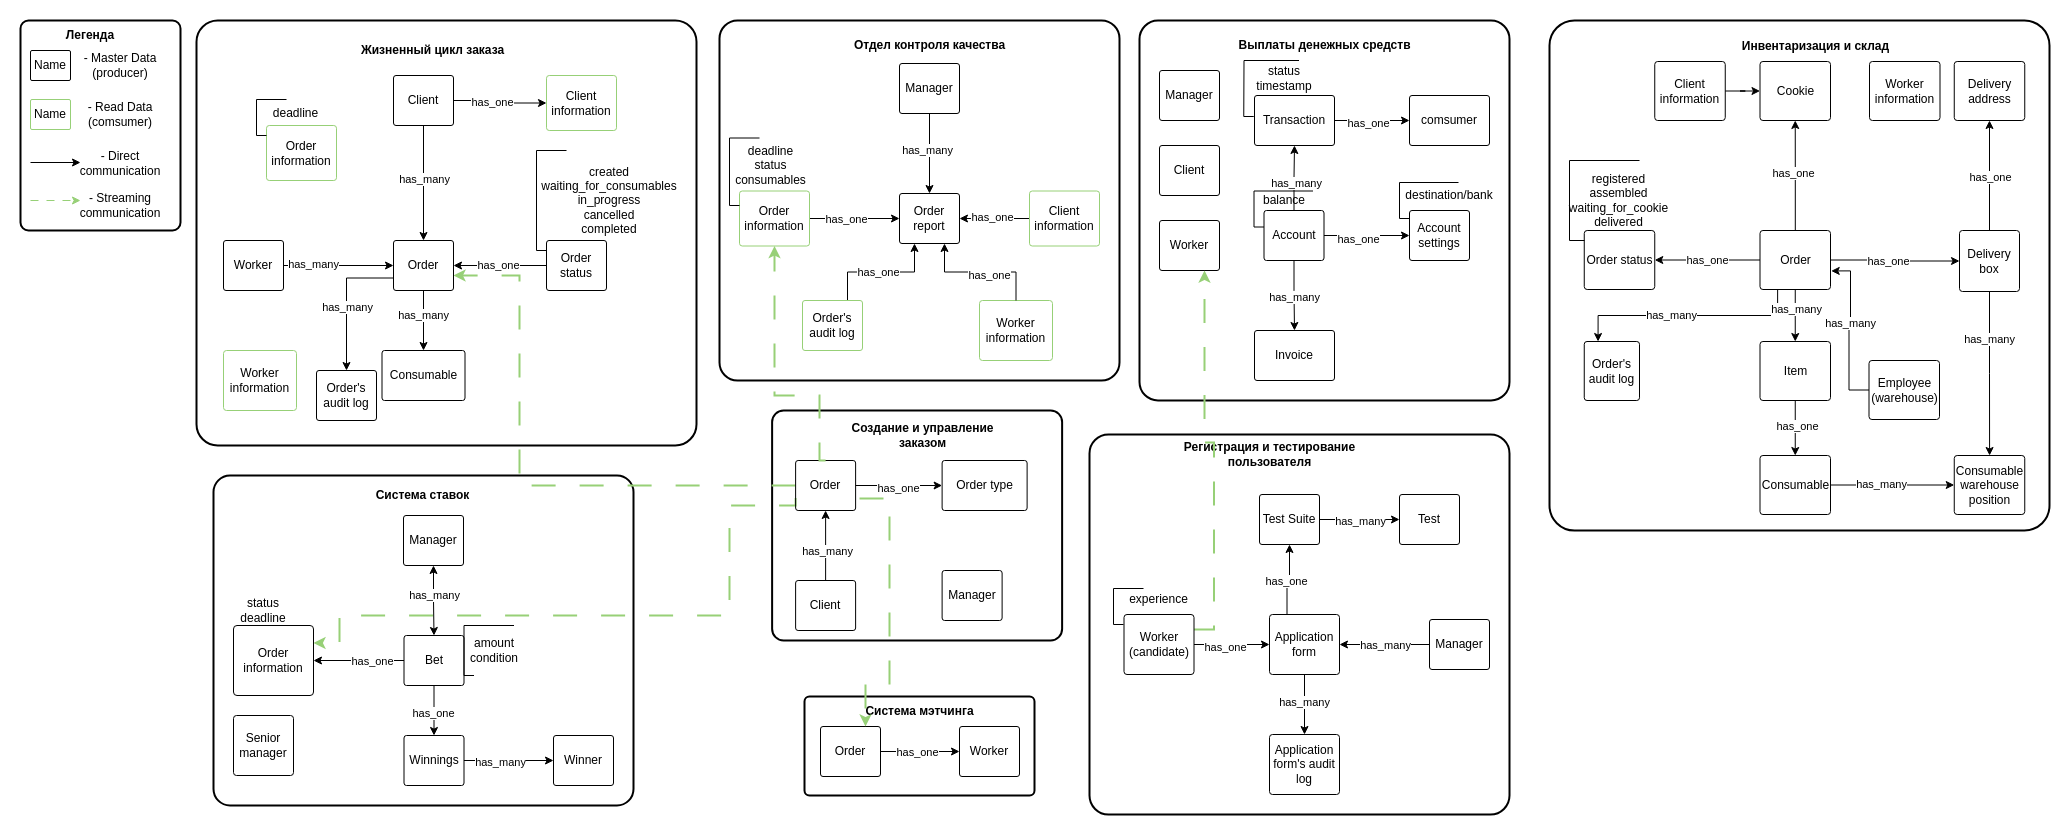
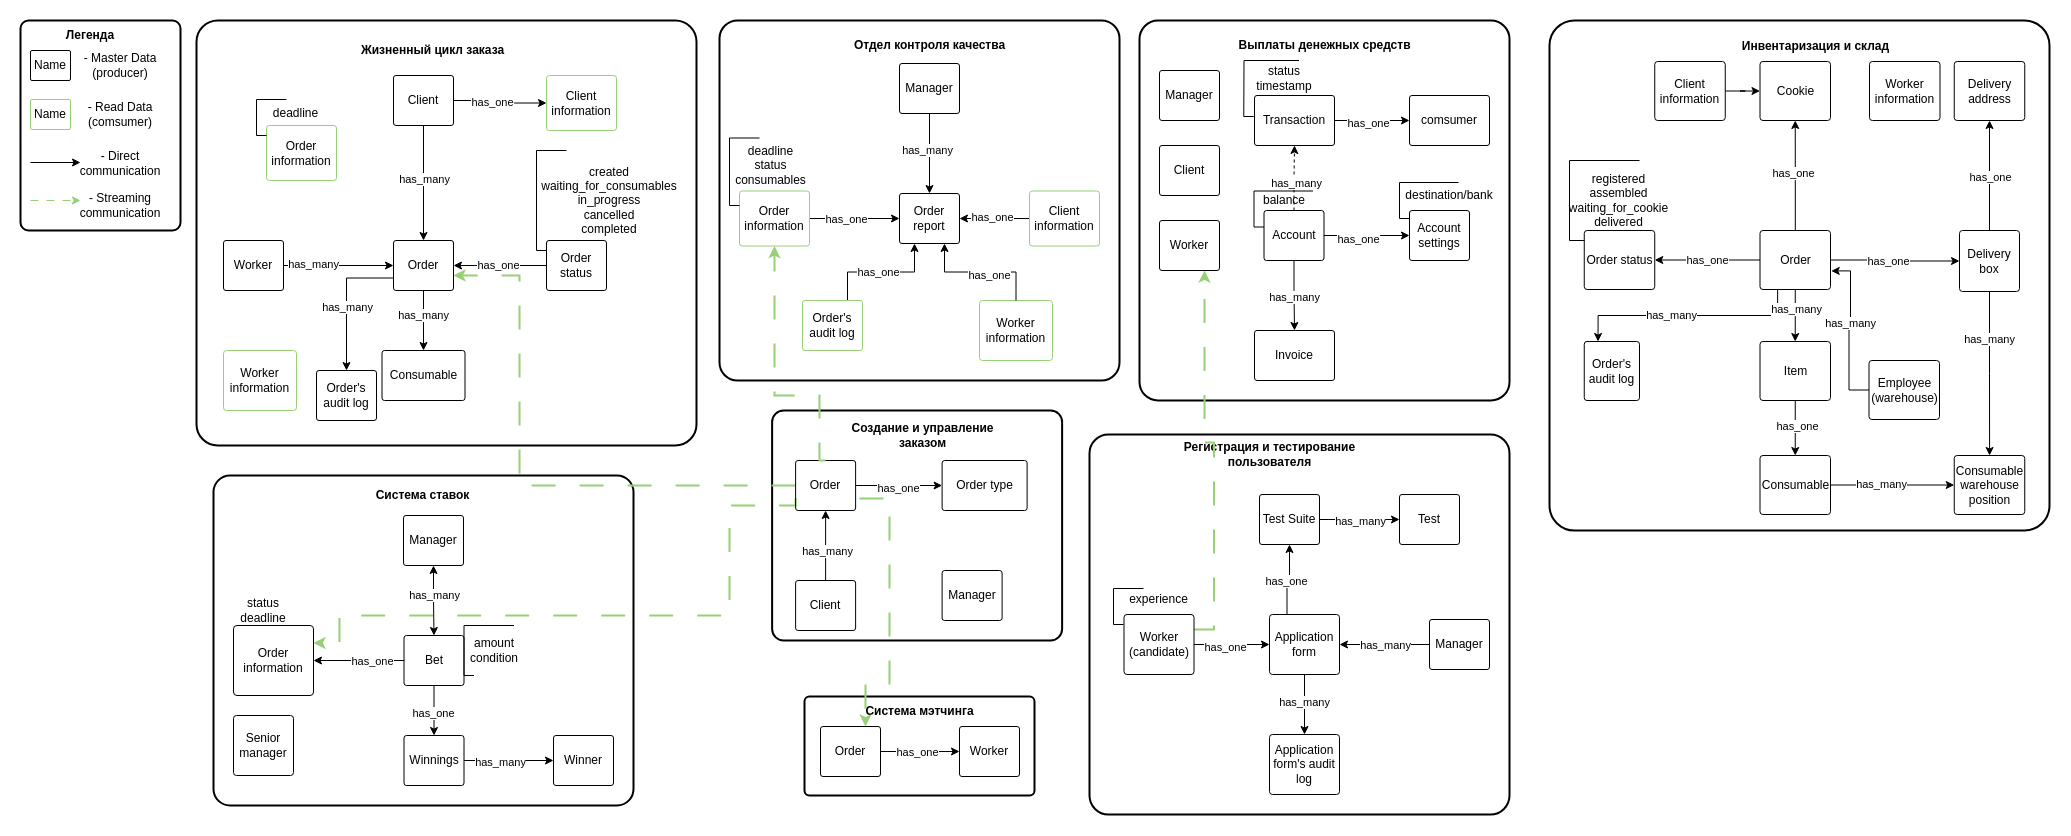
(1294, 165) -> (1294, 165)
